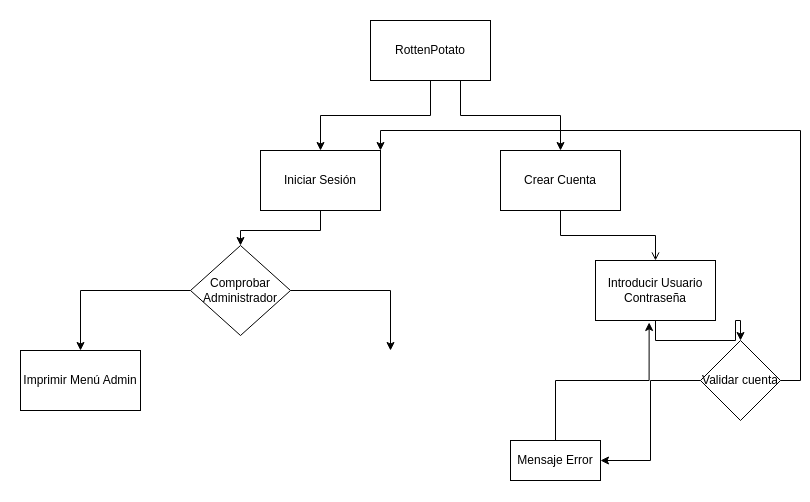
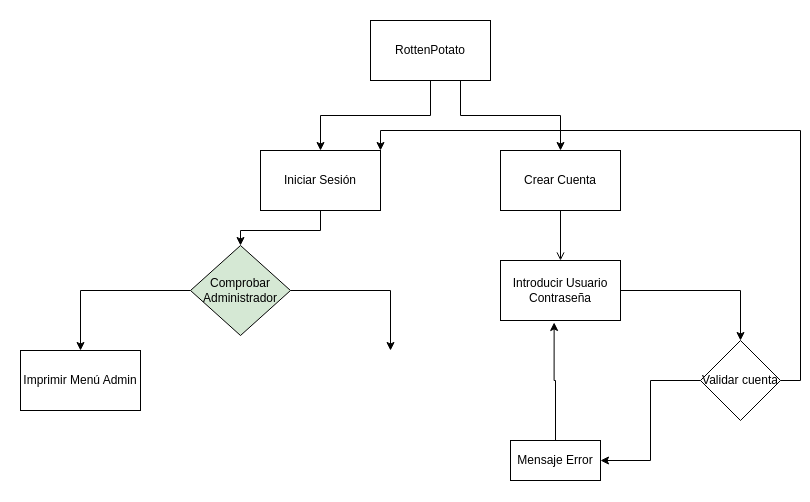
(241, 291) -> (241, 291)
(656, 291) -> (561, 291)
